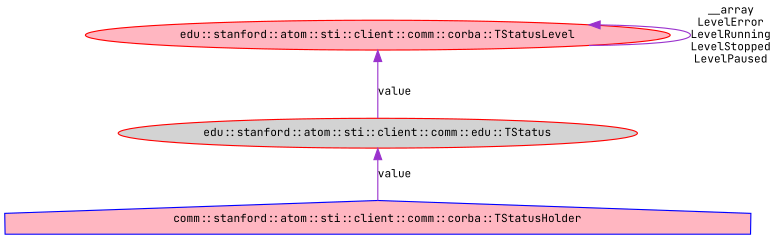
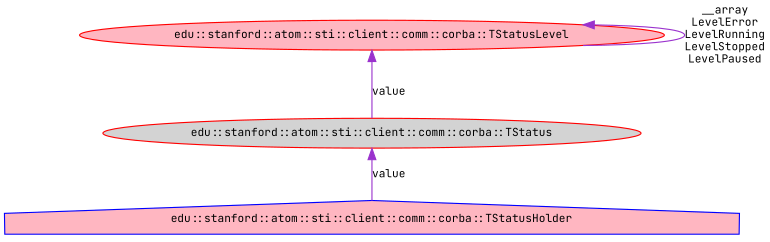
(378, 133) -> (372, 133)
(378, 219) -> (372, 219)
